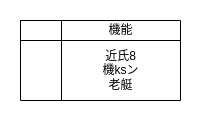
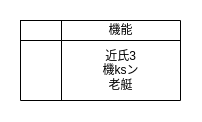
(121, 71) -> (121, 71)
